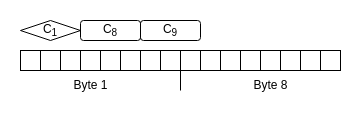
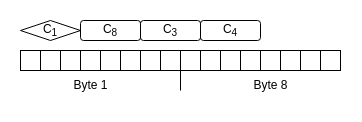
(171, 31) -> (171, 31)
none -> (231, 31)
